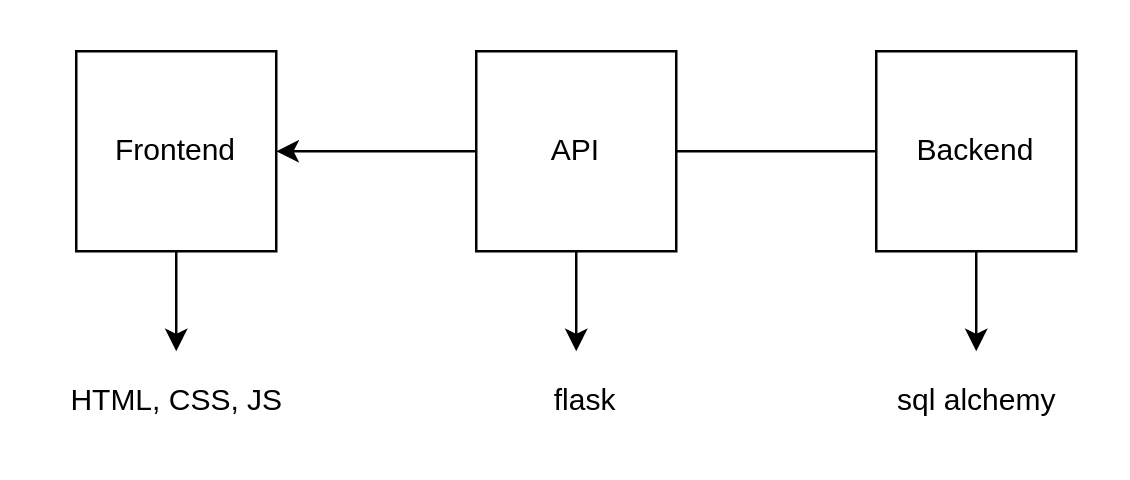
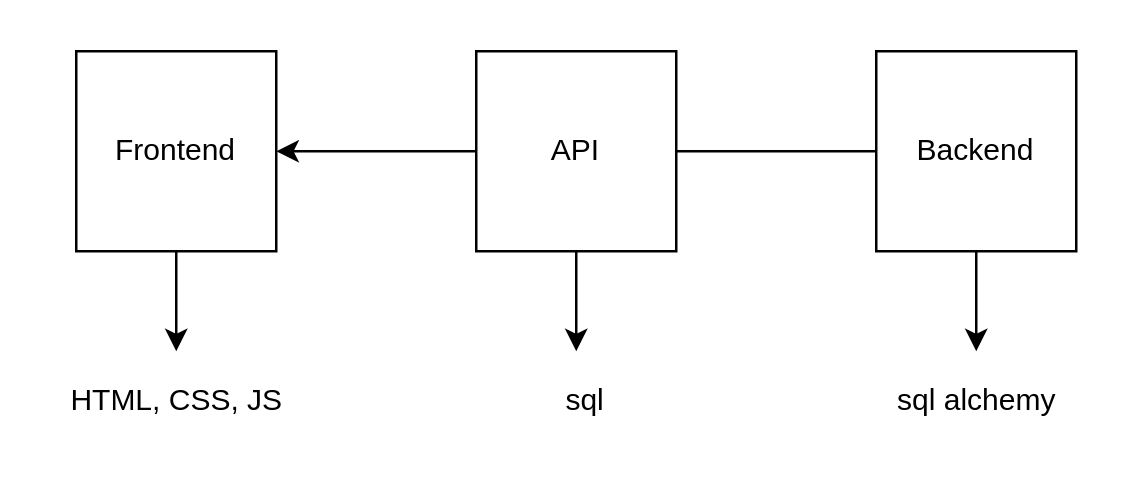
(590, 401) -> (590, 401)
